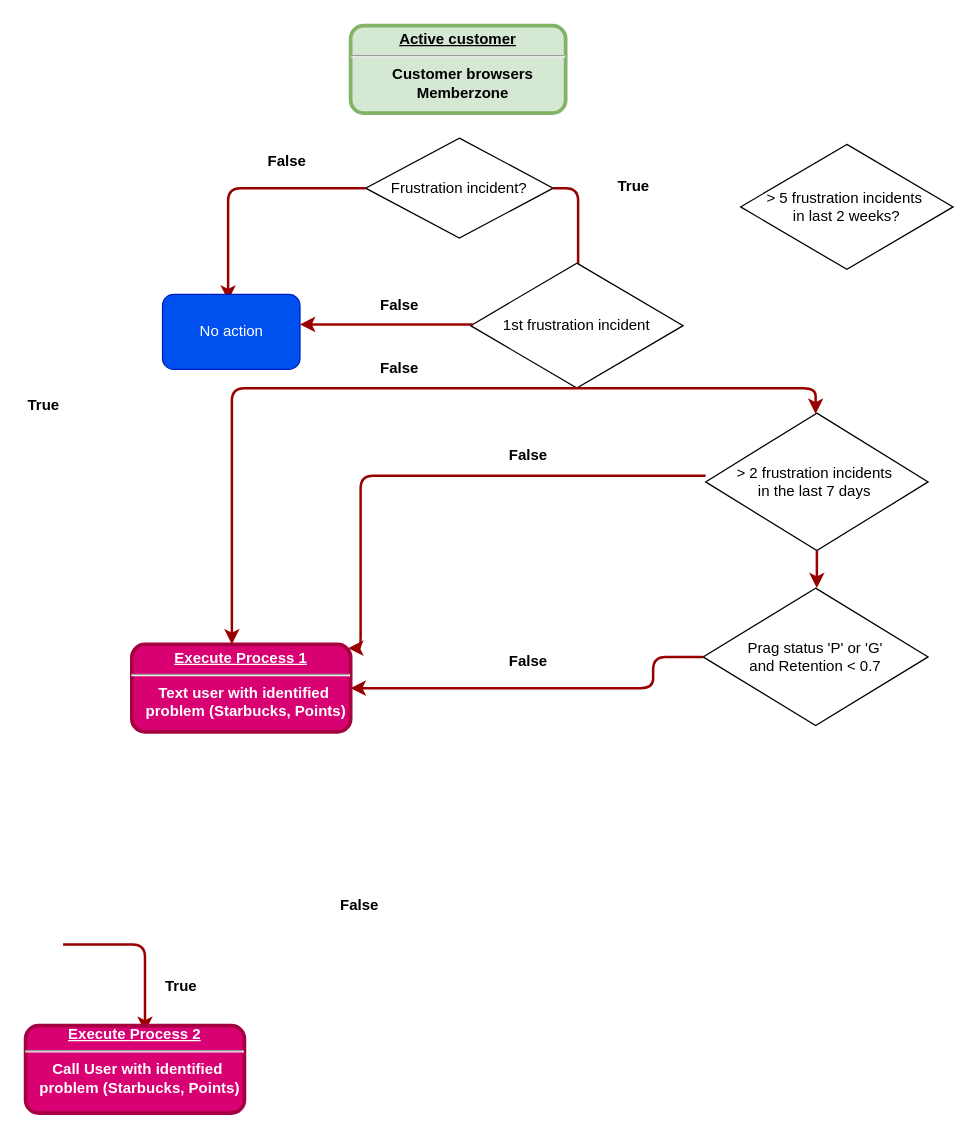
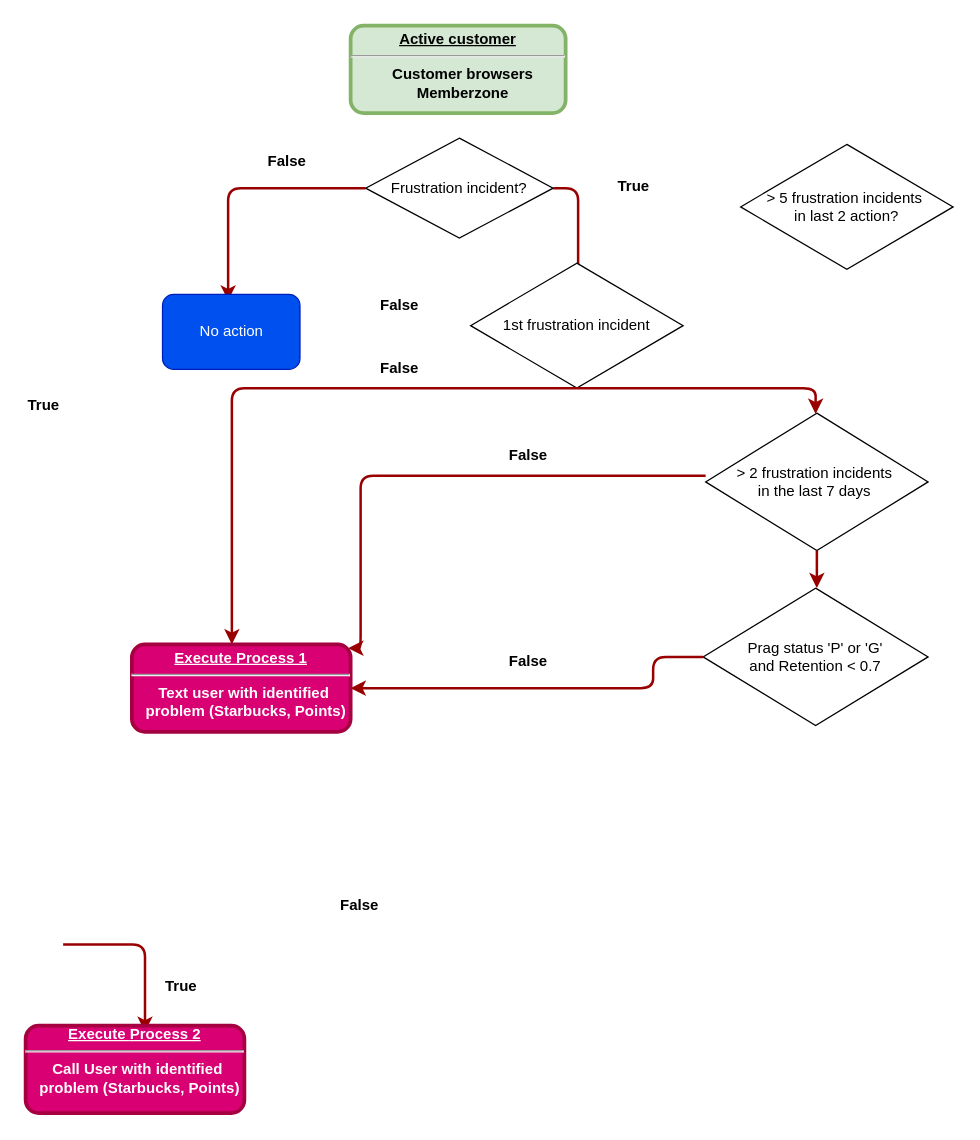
(847, 207) -> (847, 207)
(390, 324) -> none
